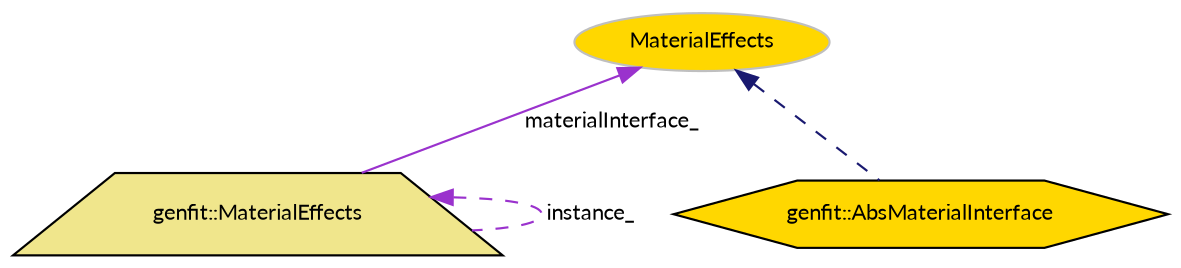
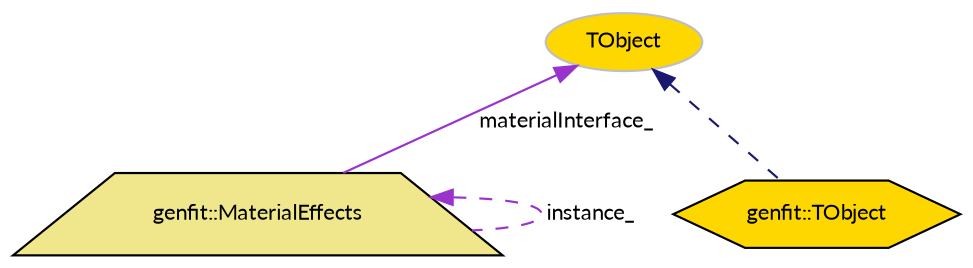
(702, 42) -> (624, 42)
(921, 214) -> (817, 214)
